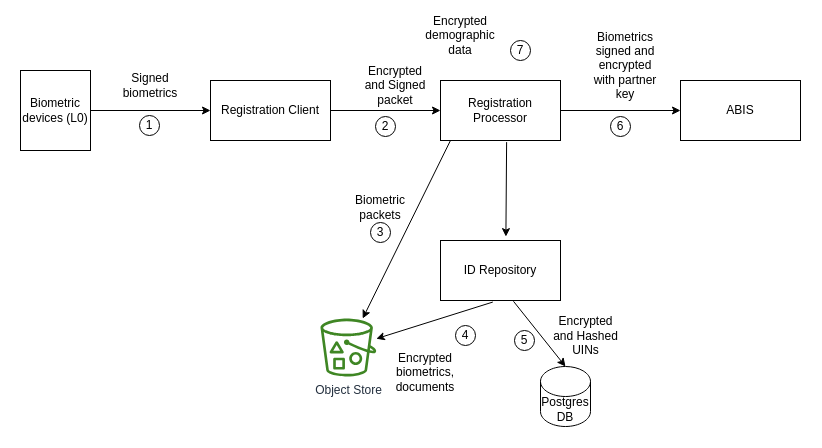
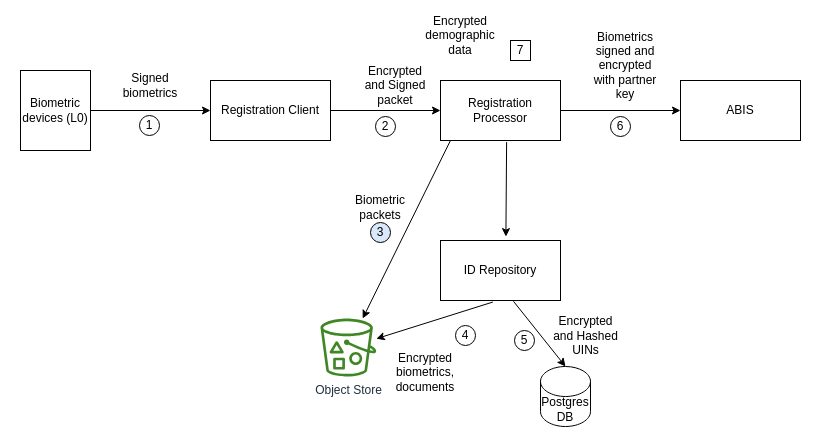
(521, 51) -> (521, 51)
(381, 233) -> (381, 233)
